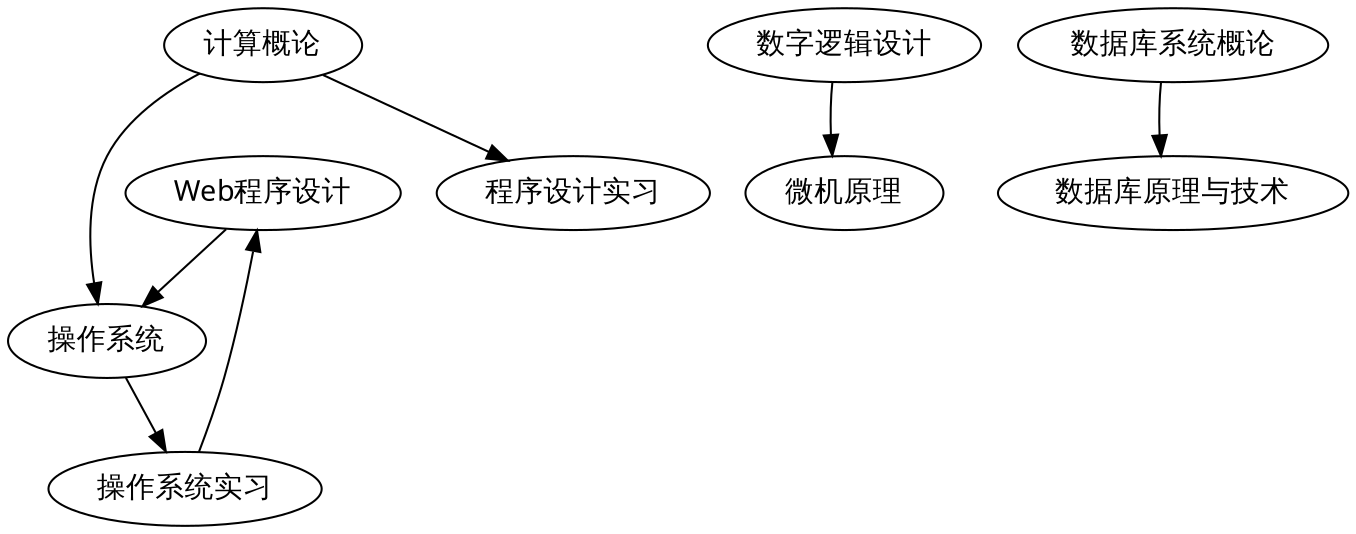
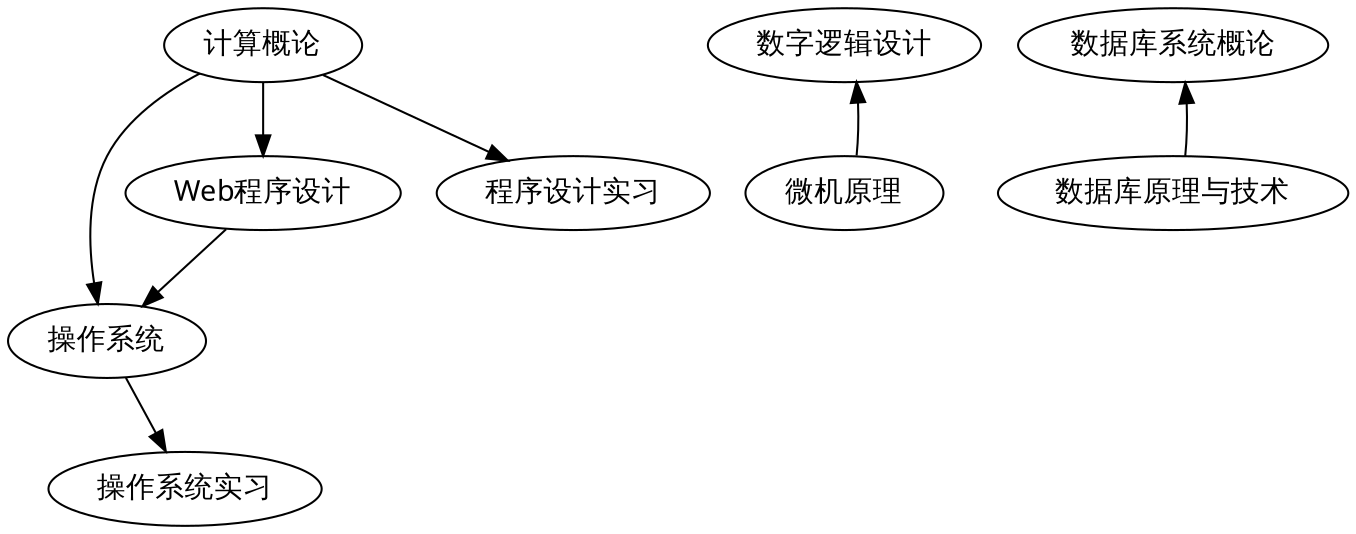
(831, 108) -> (858, 129)
(1159, 109) -> (1187, 130)
(231, 353) -> (263, 109)
